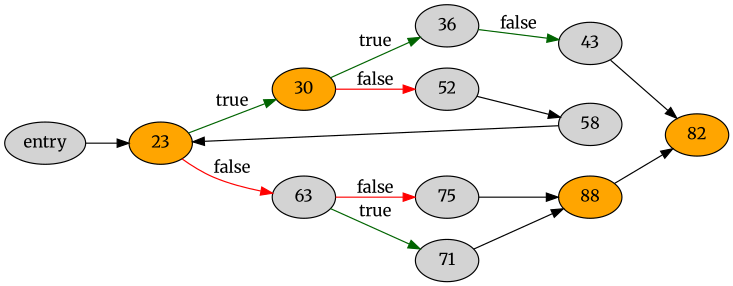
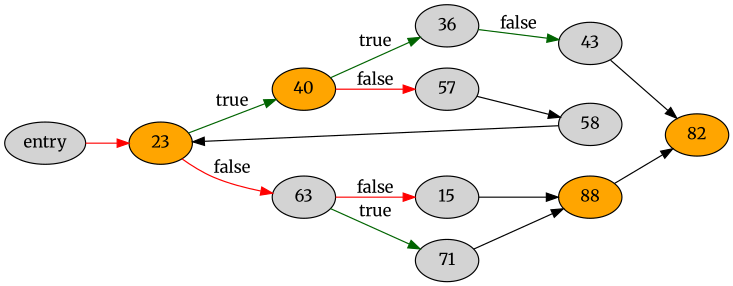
(304, 89) -> (304, 89)
(447, 89) -> (447, 89)
(101, 143) -> (101, 143)
(447, 197) -> (447, 197)
